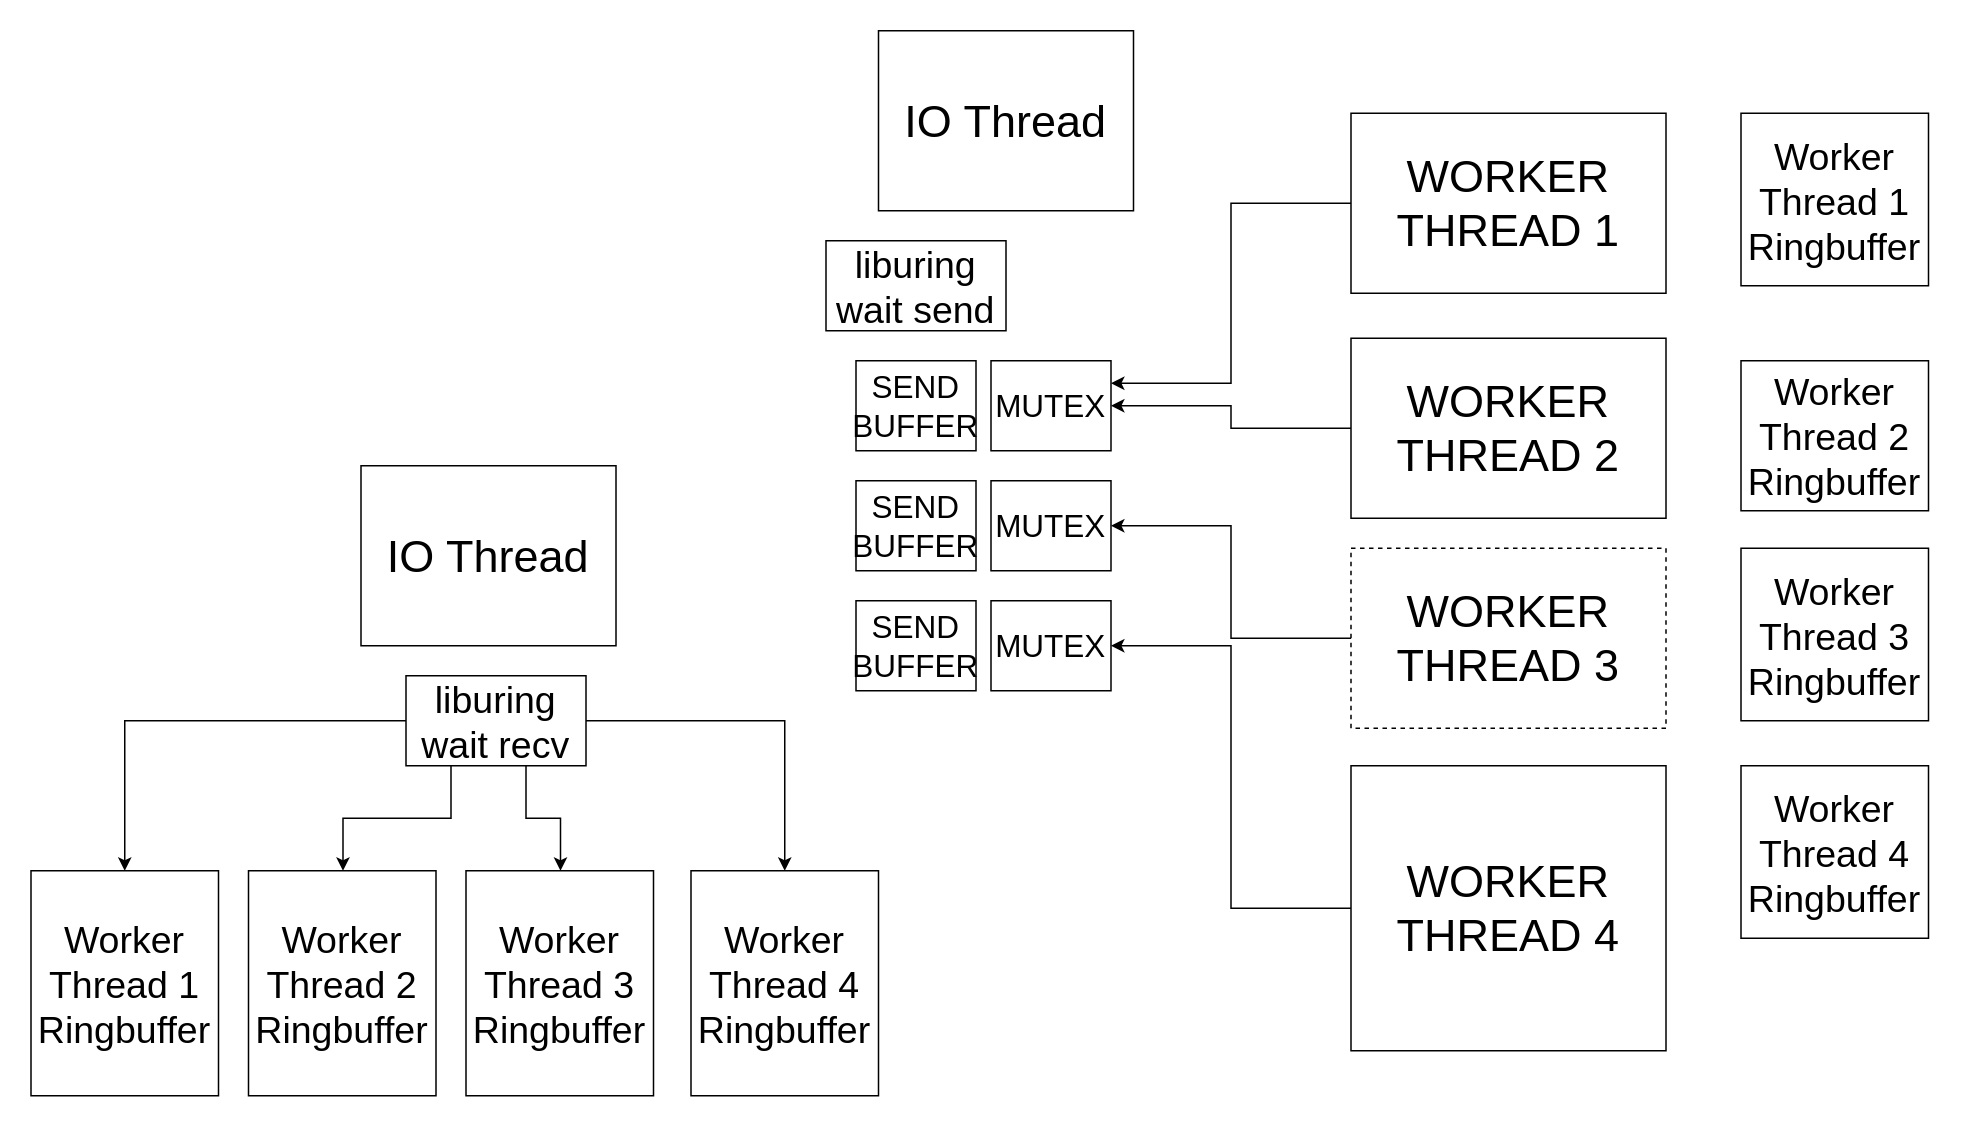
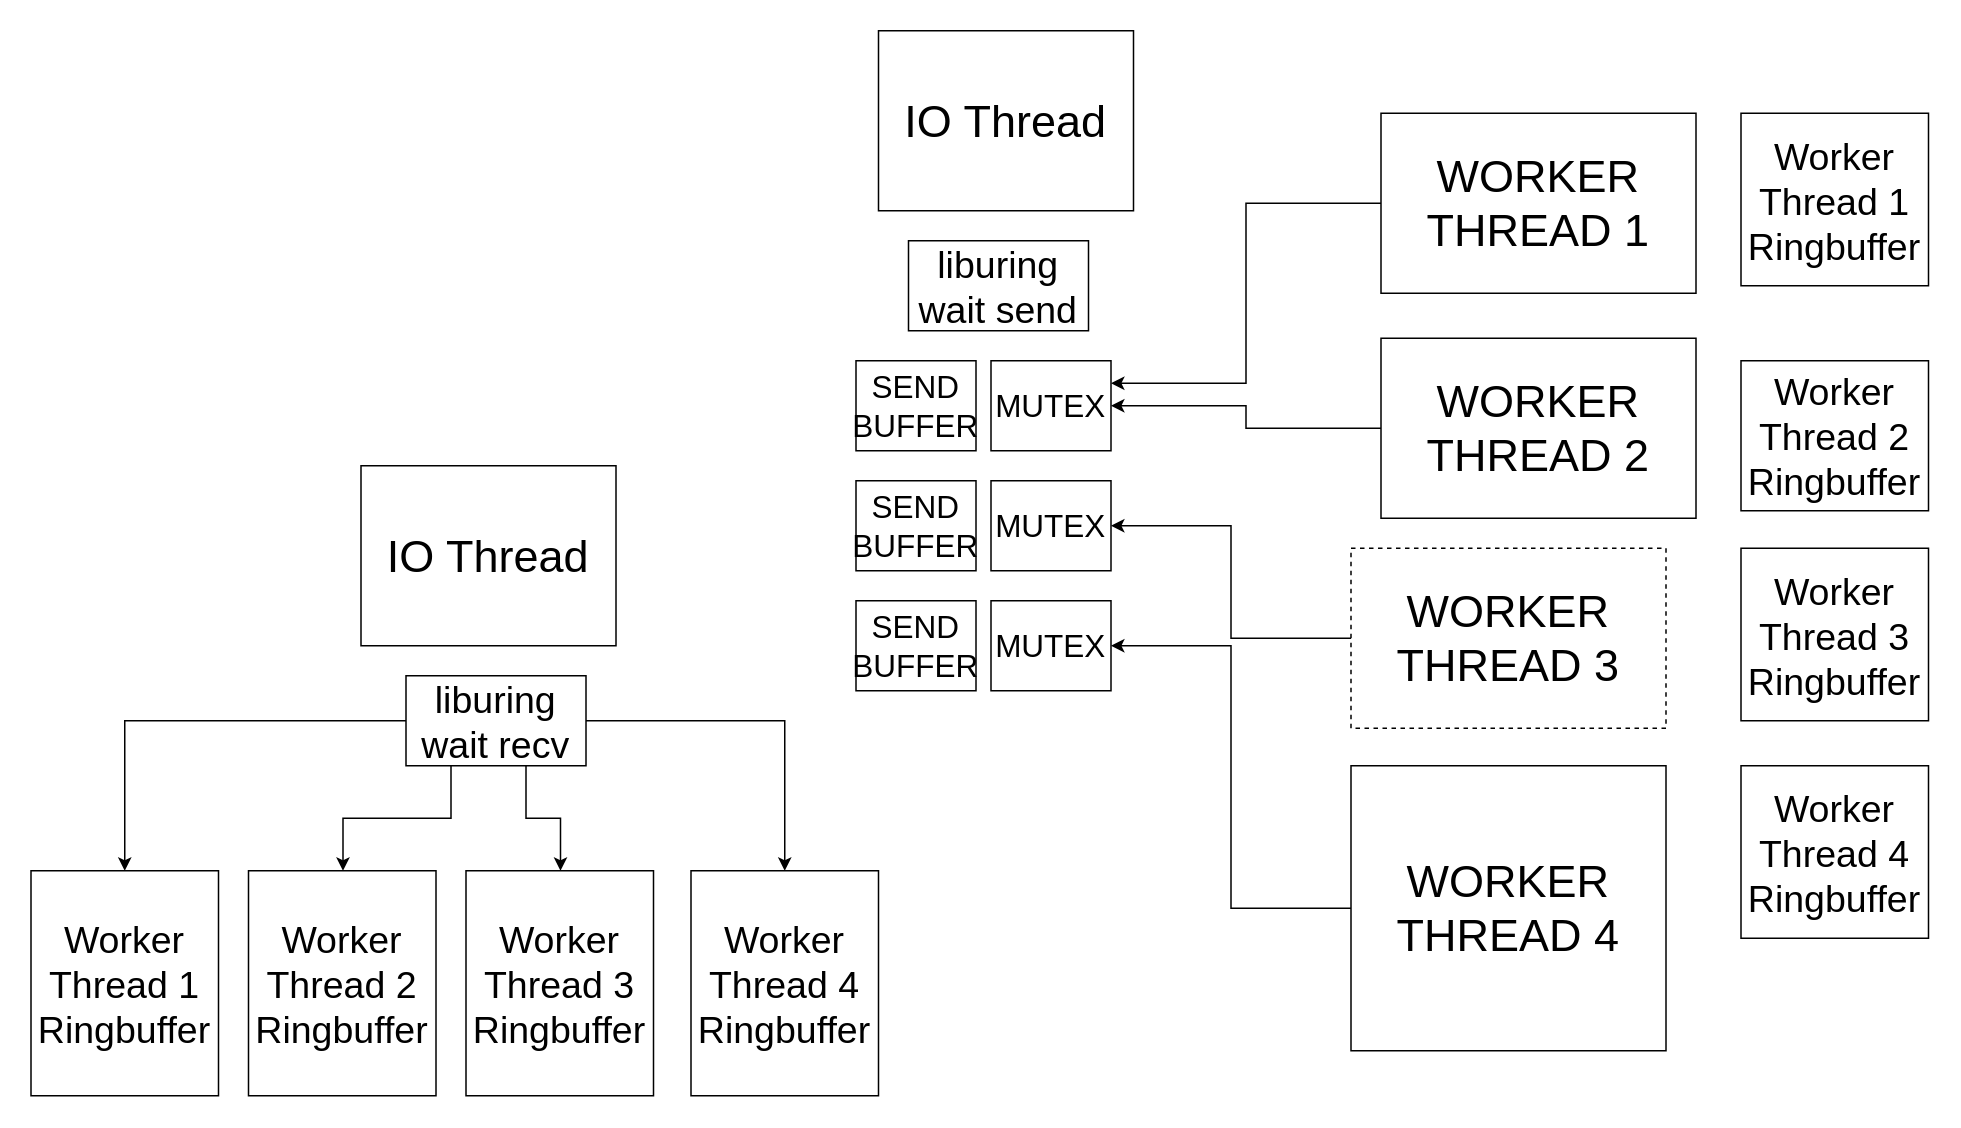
(1508, 203) -> (1538, 203)
(916, 286) -> (998, 286)
(1508, 428) -> (1538, 428)
